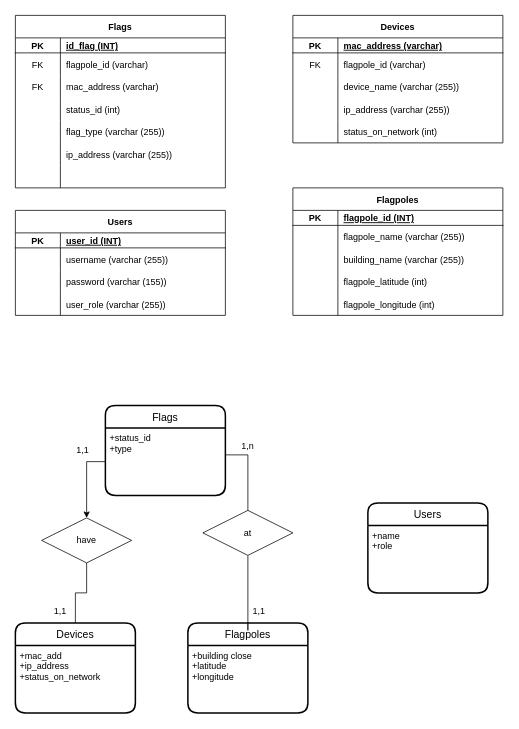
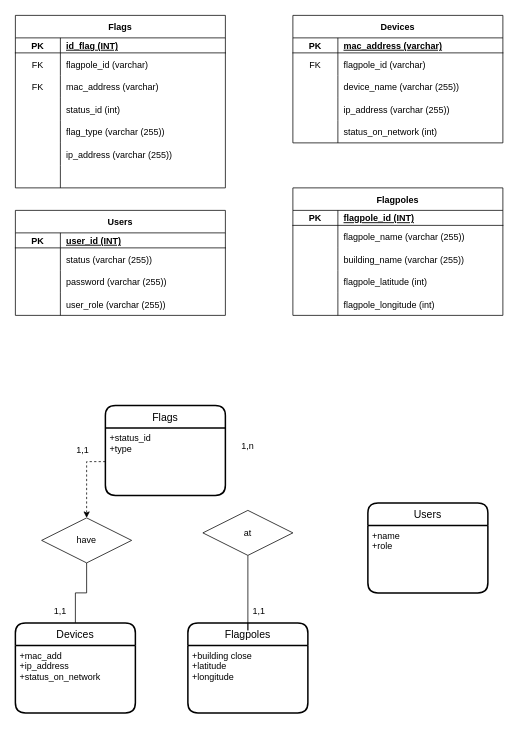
(124, 260) -> (119, 260)
(124, 282) -> (124, 282)
(248, 472) -> none
(87, 478) -> (87, 478)
